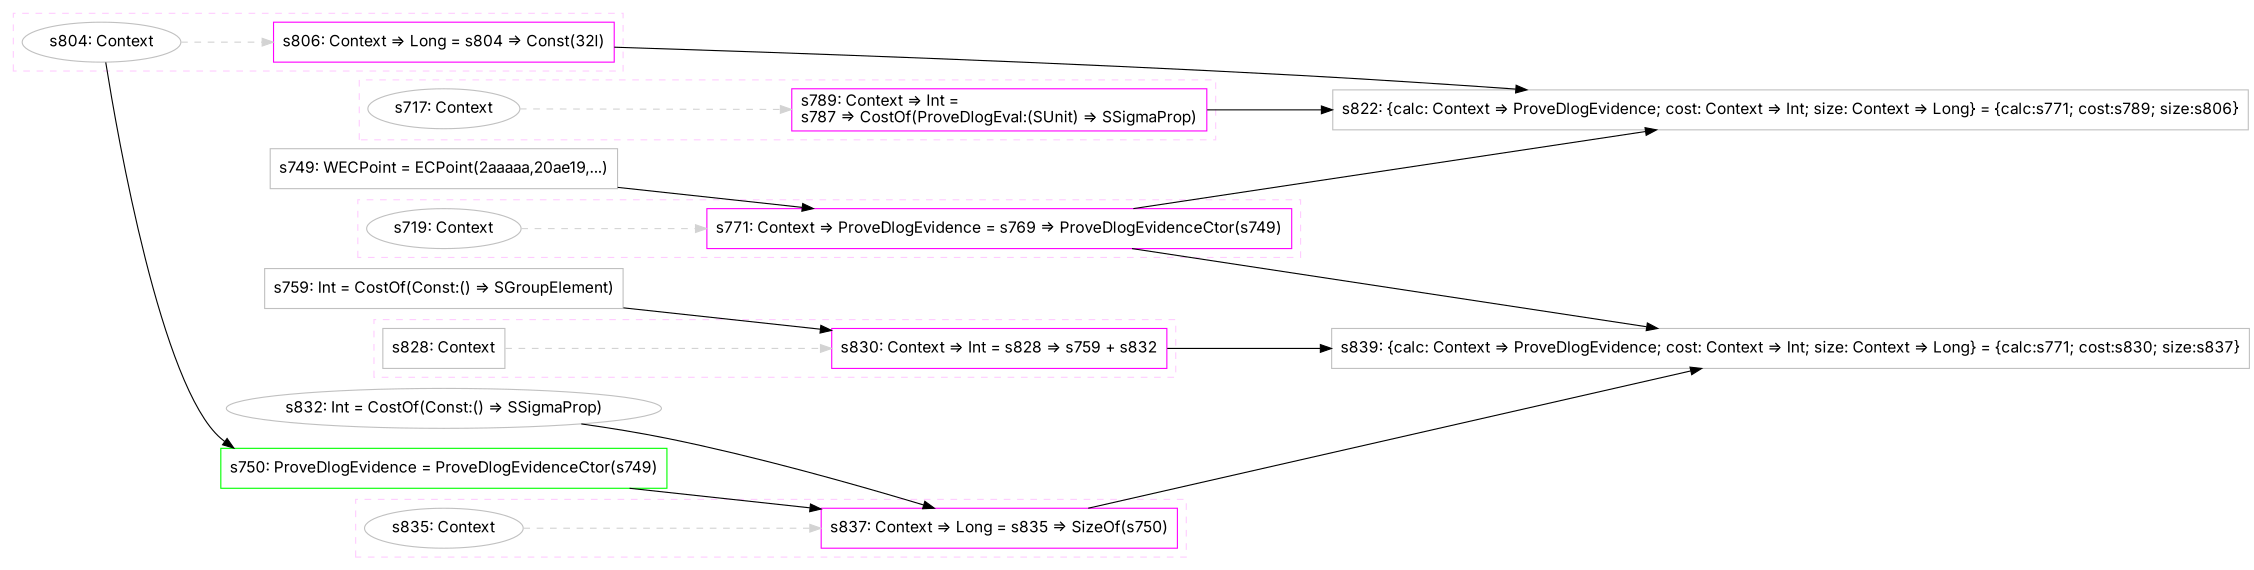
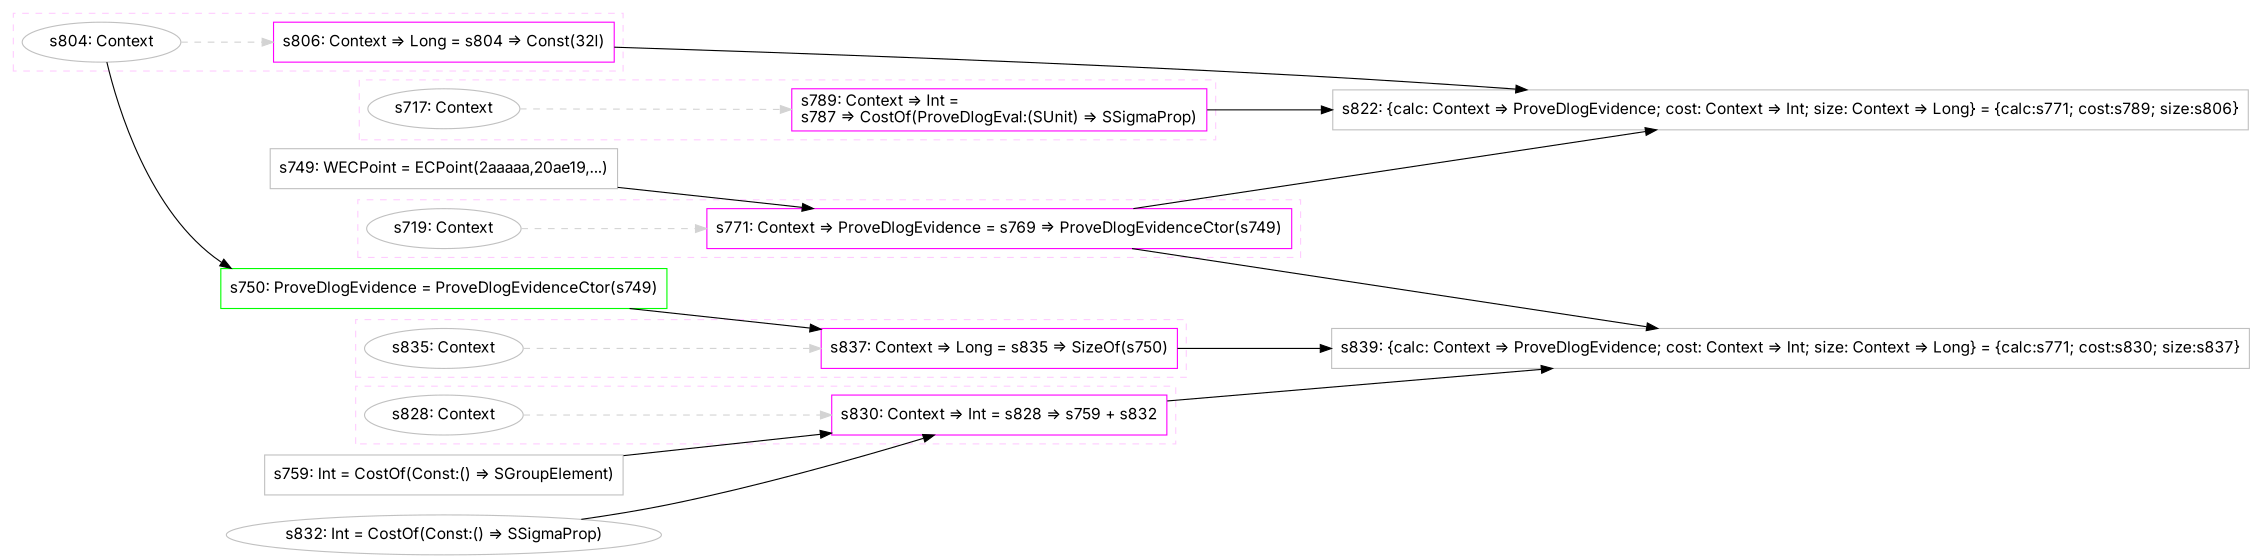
(444, 348) -> (444, 415)
(754, 458) -> (754, 485)
